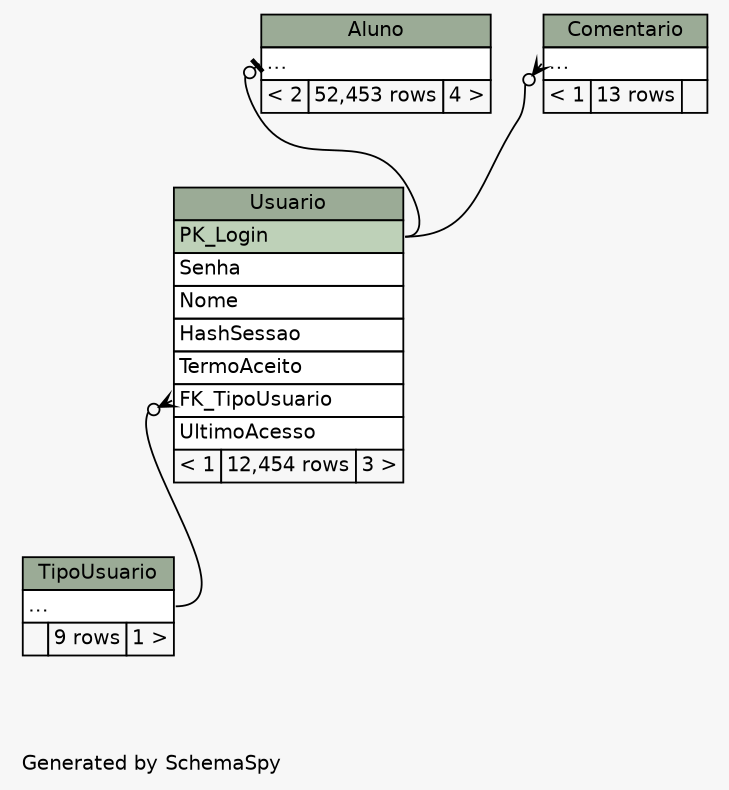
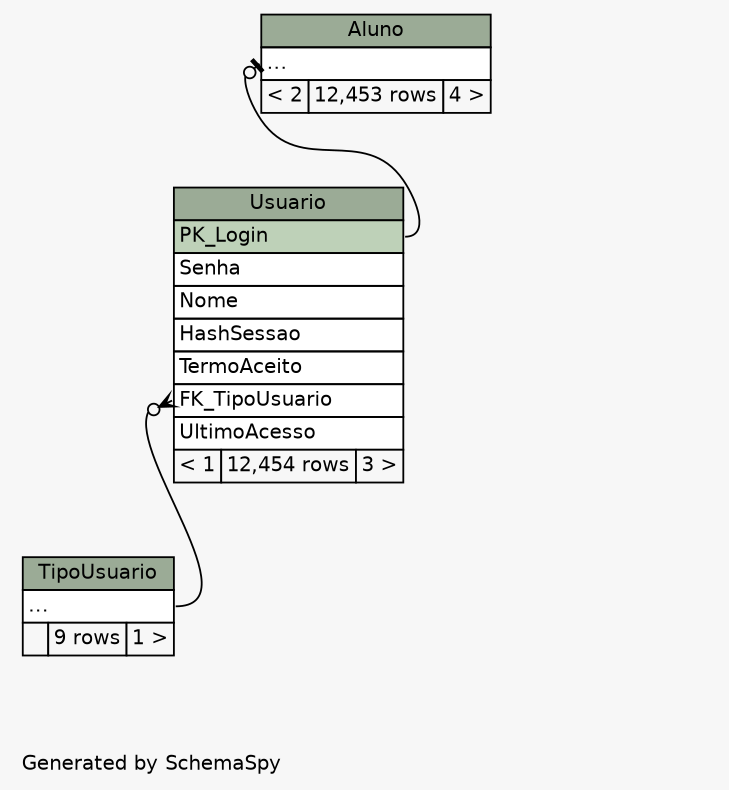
(625, 64) -> none
(376, 96) -> (376, 96)
